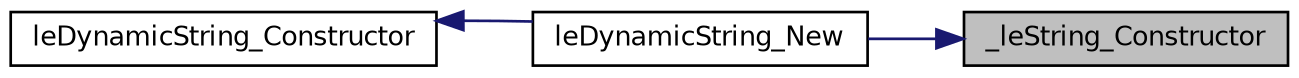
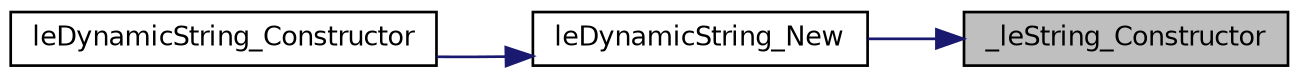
(498, 21) -> (471, 57)
